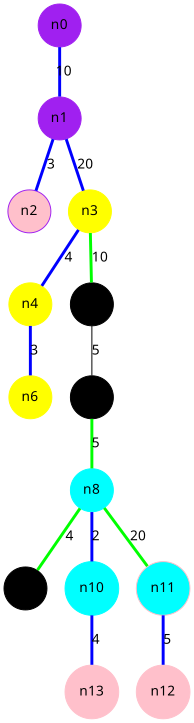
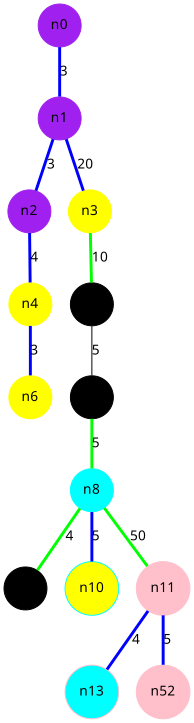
(64, 72) -> (64, 72)
(29, 211) -> (29, 211)
(60, 258) -> (30, 258)
(96, 537) -> (96, 537)
(138, 537) -> (138, 537)
(92, 588) -> (92, 588)
(163, 588) -> (163, 588)
(92, 640) -> (128, 640)
(92, 692) -> (92, 692)
(163, 692) -> (163, 692)
